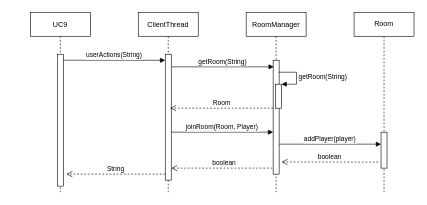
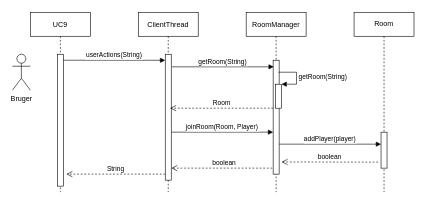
none -> (21, 72)
